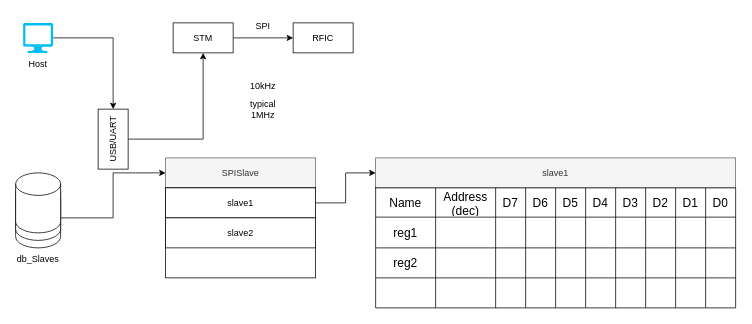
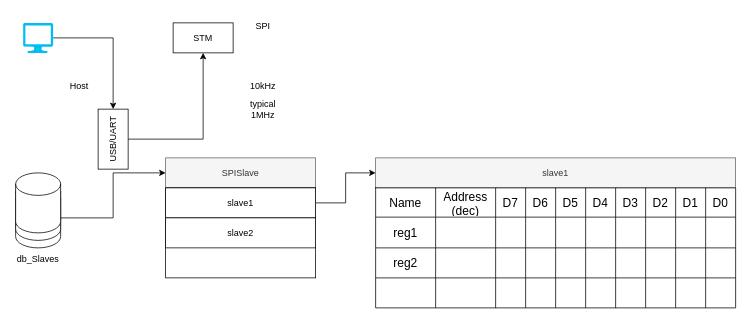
(286, 38) -> none
(323, 38) -> none
(38, 64) -> (79, 87)
